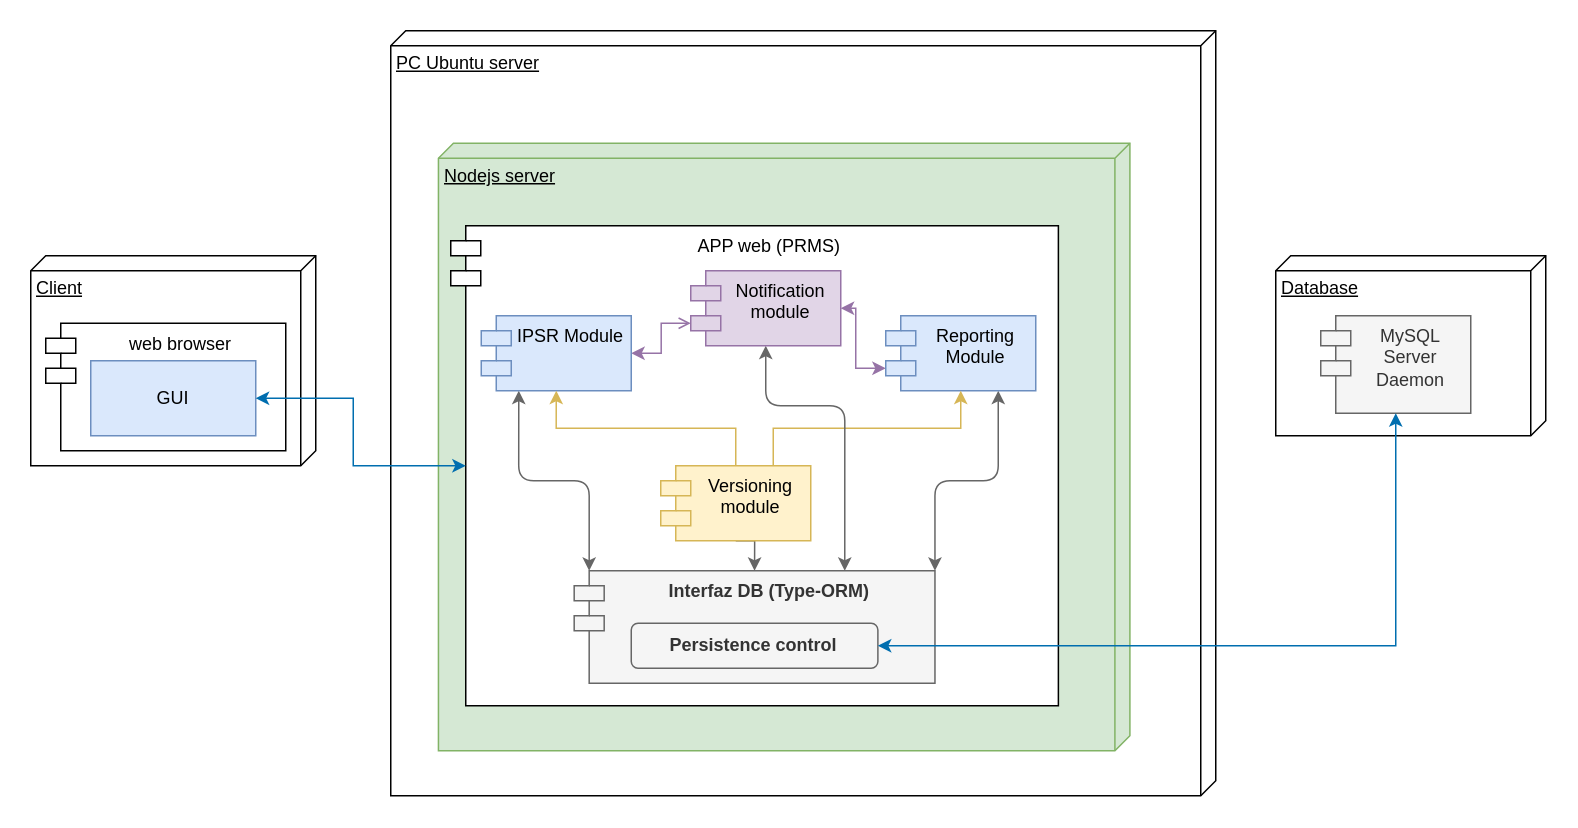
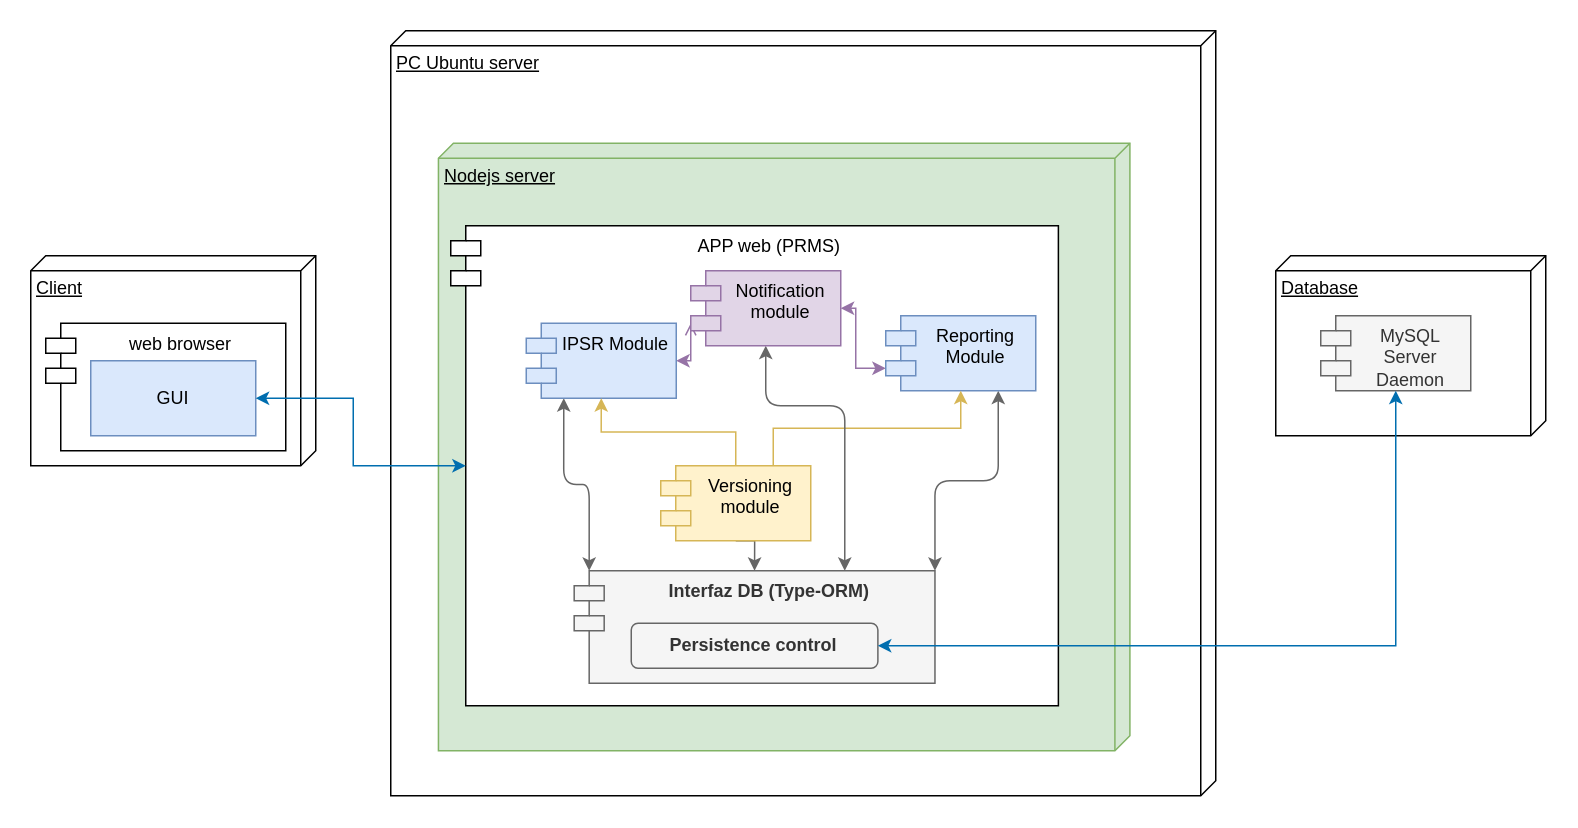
(556, 353) -> (601, 361)
(1396, 365) -> (1396, 353)
